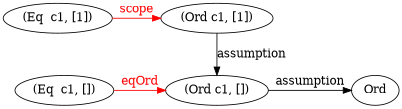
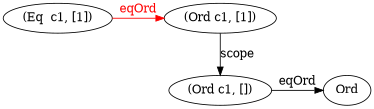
(137, 10) -> (138, 10)
(251, 54) -> (237, 54)
(310, 82) -> (297, 82)
(64, 90) -> none
